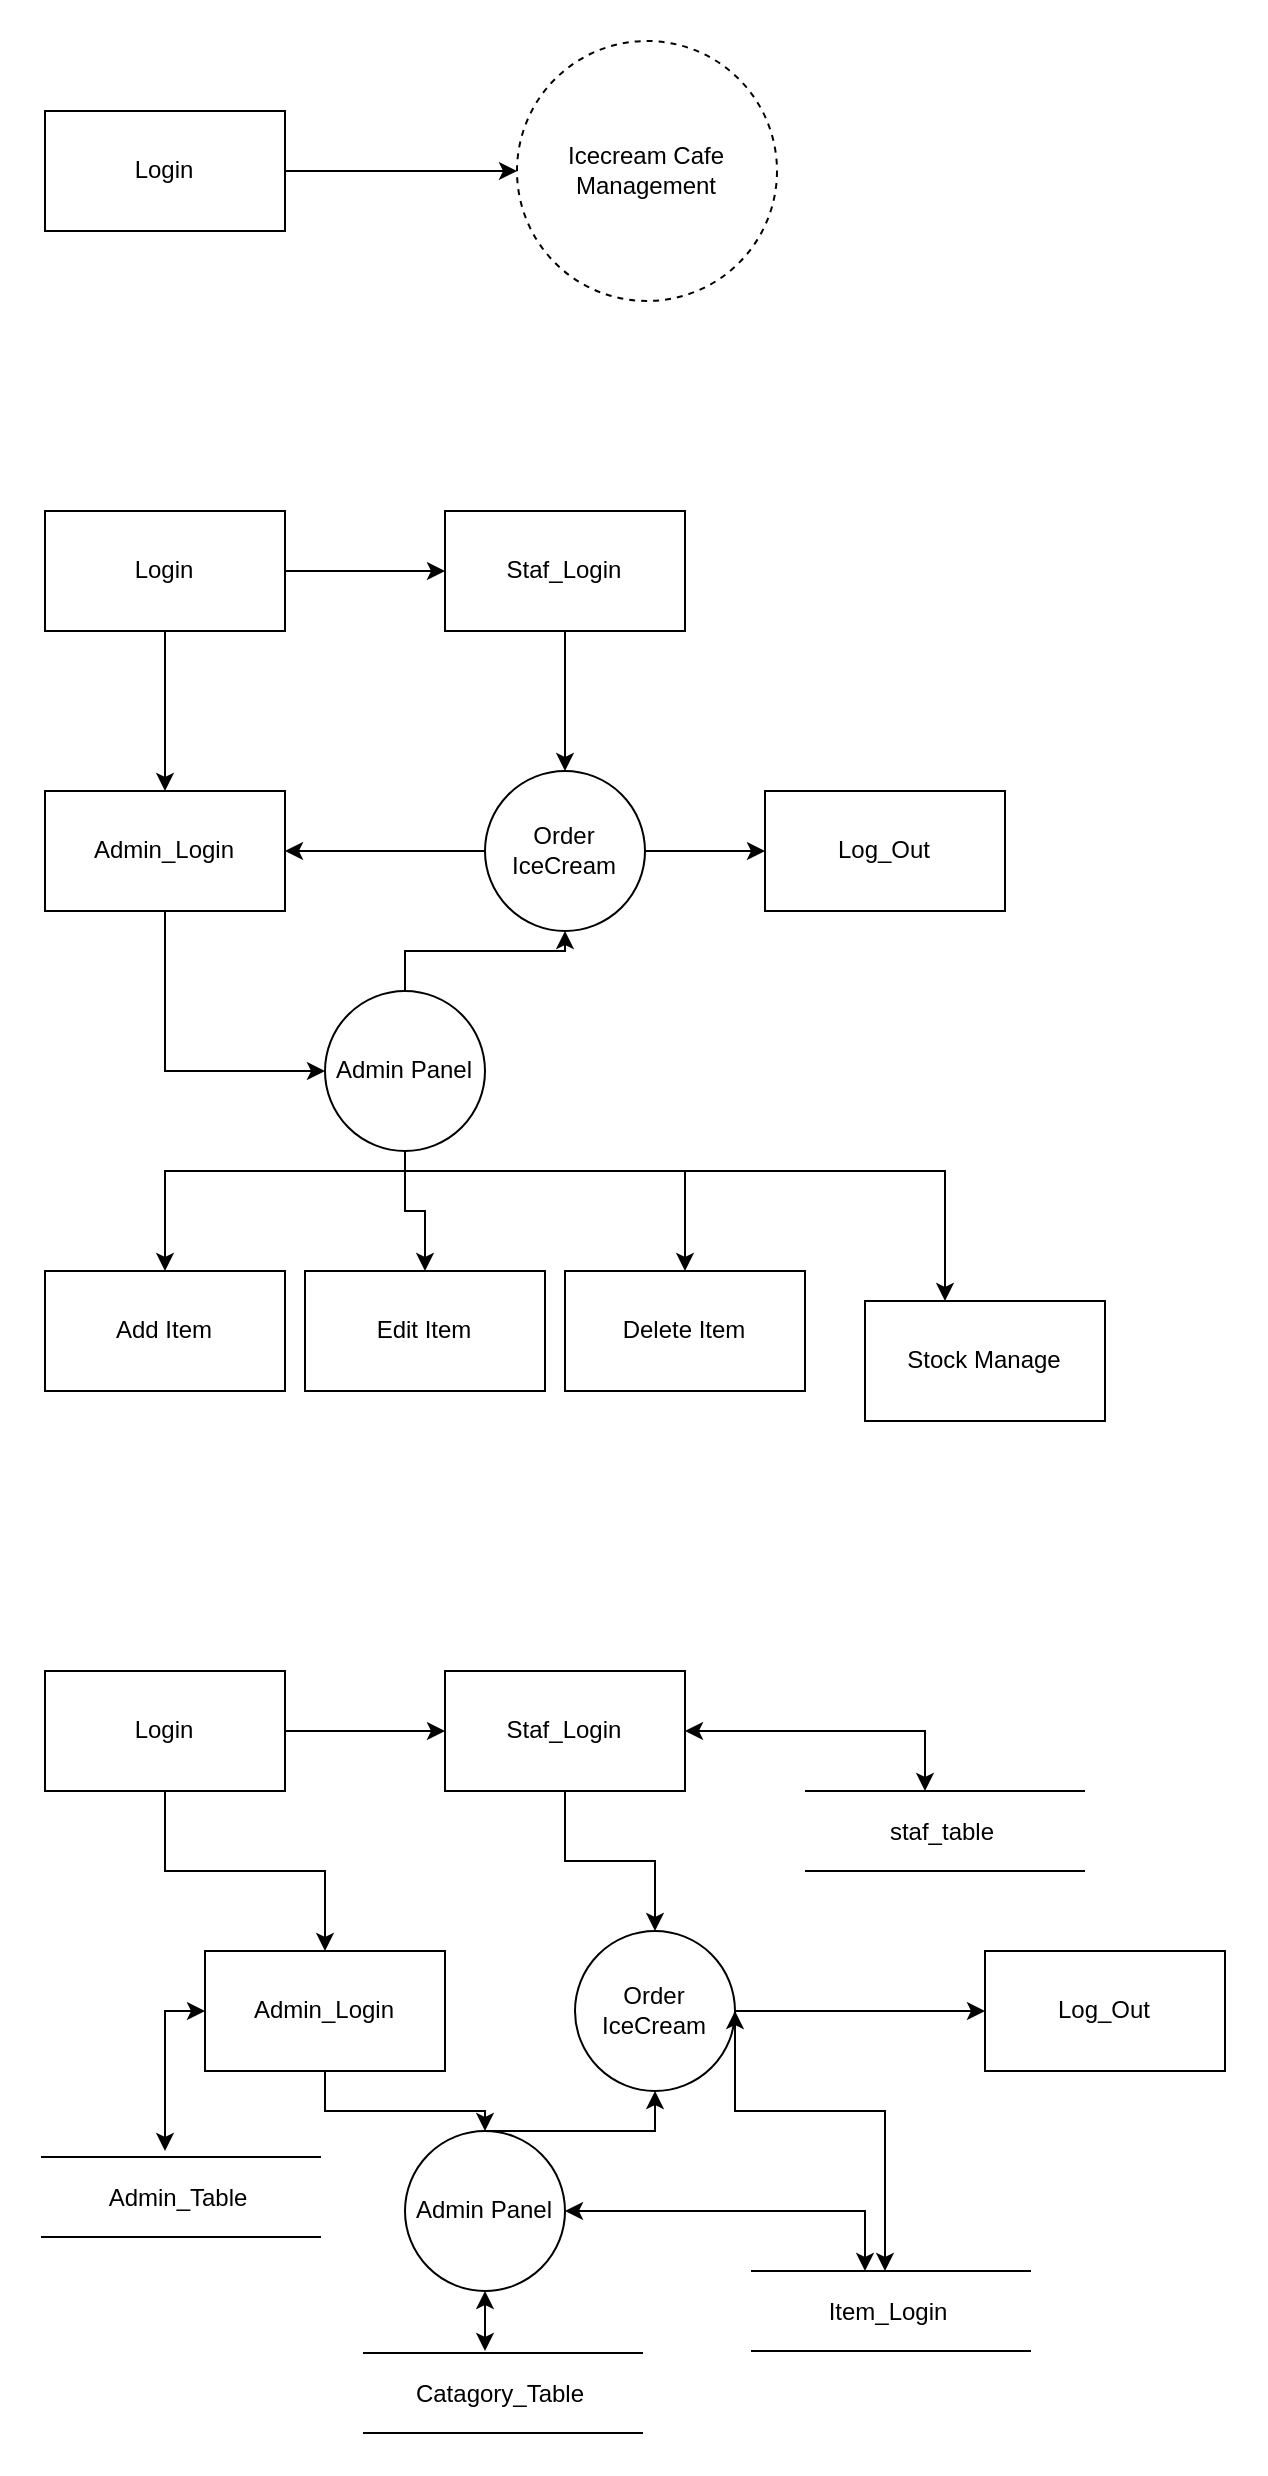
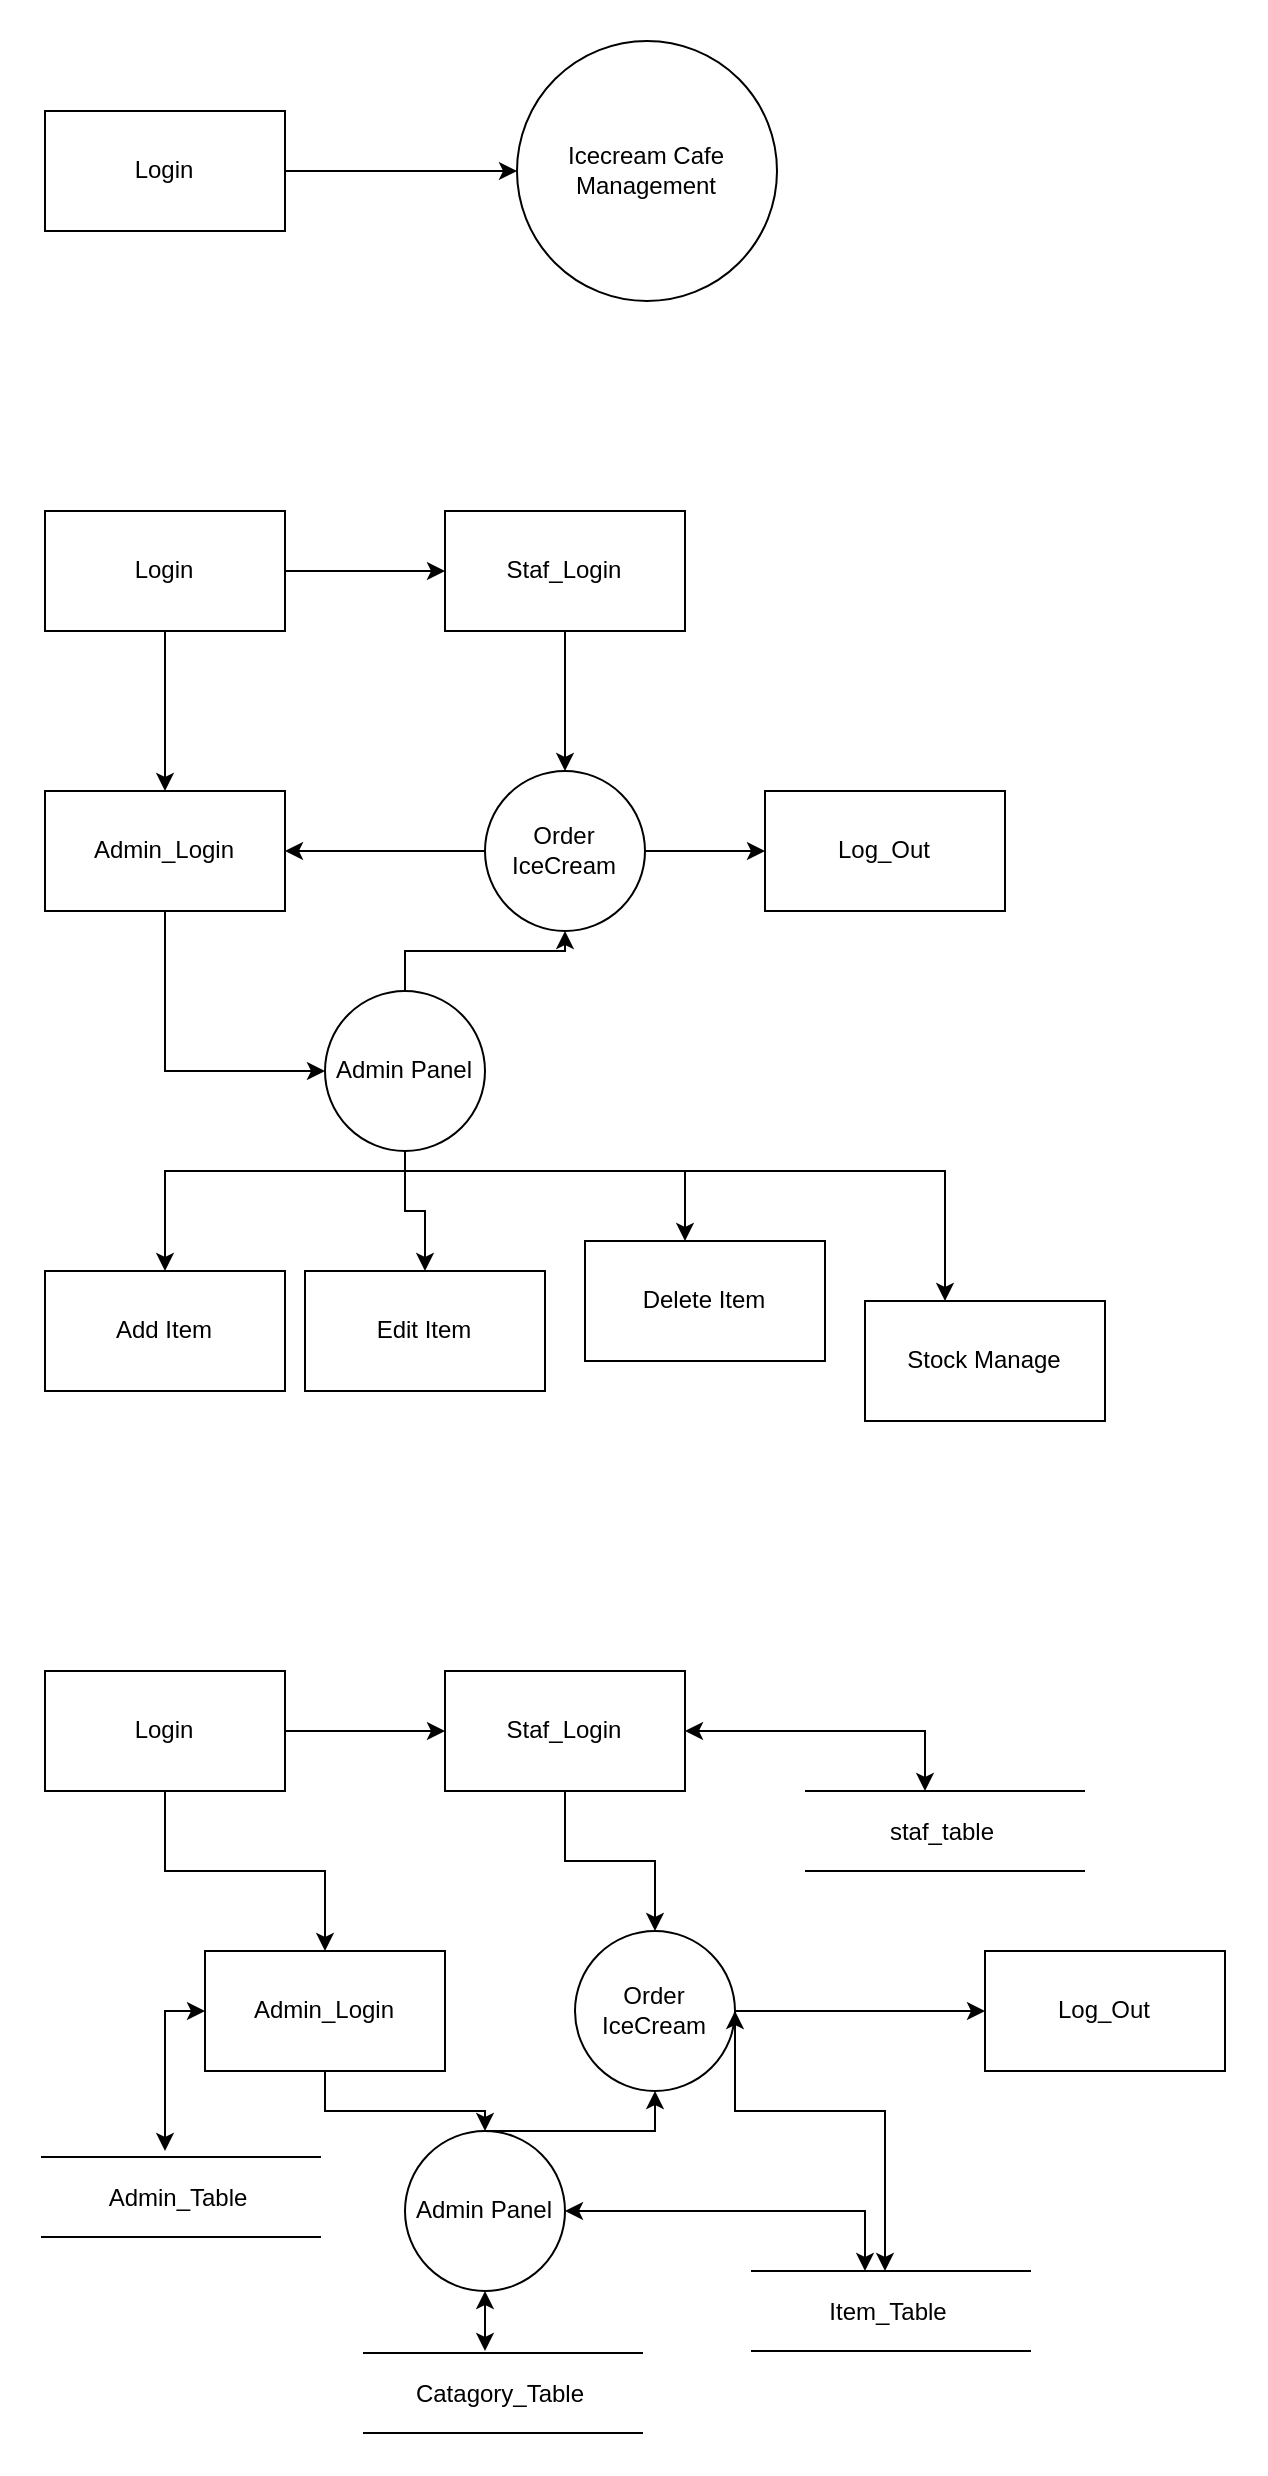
(647, 171) -> (647, 171)
(685, 1331) -> (705, 1301)
(889, 2313) -> (889, 2313)
